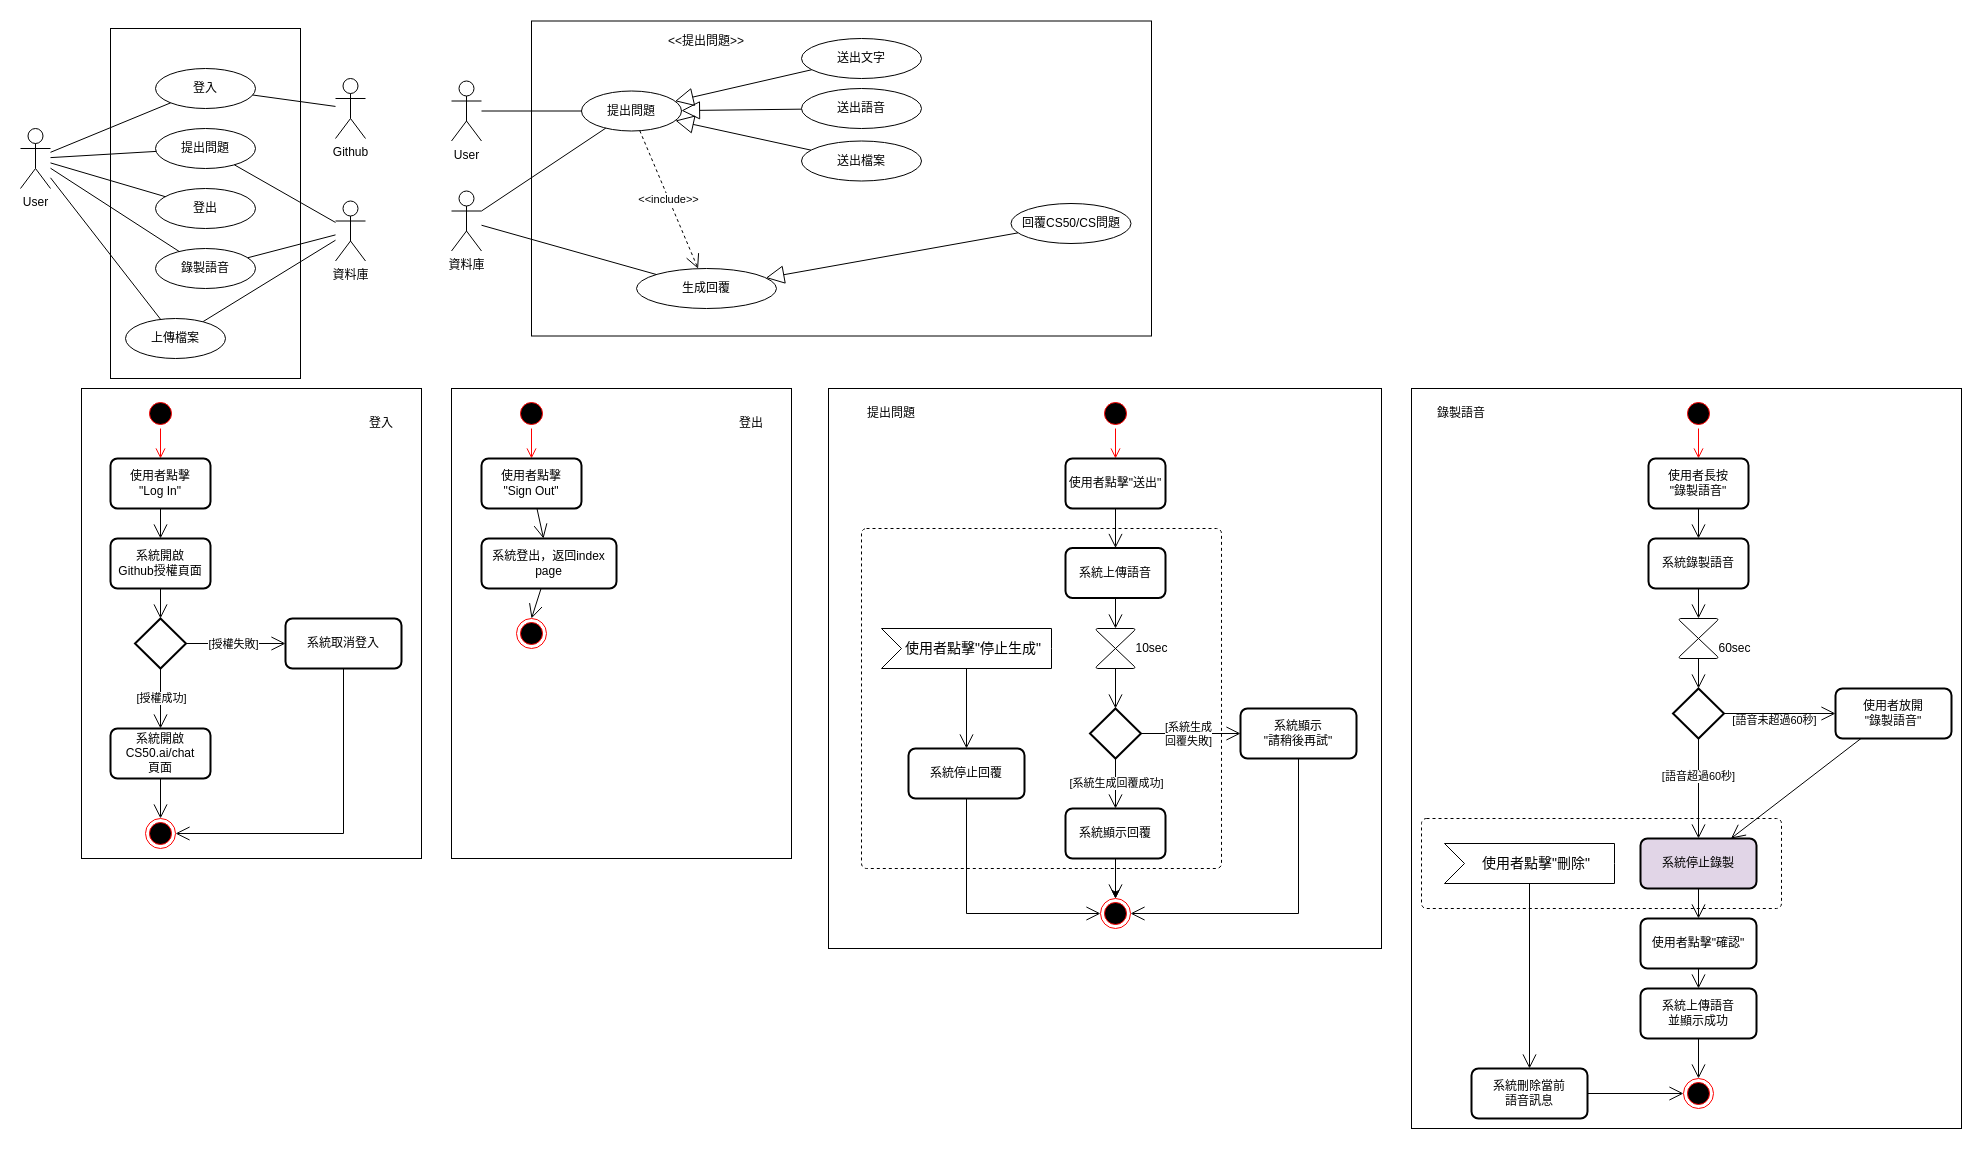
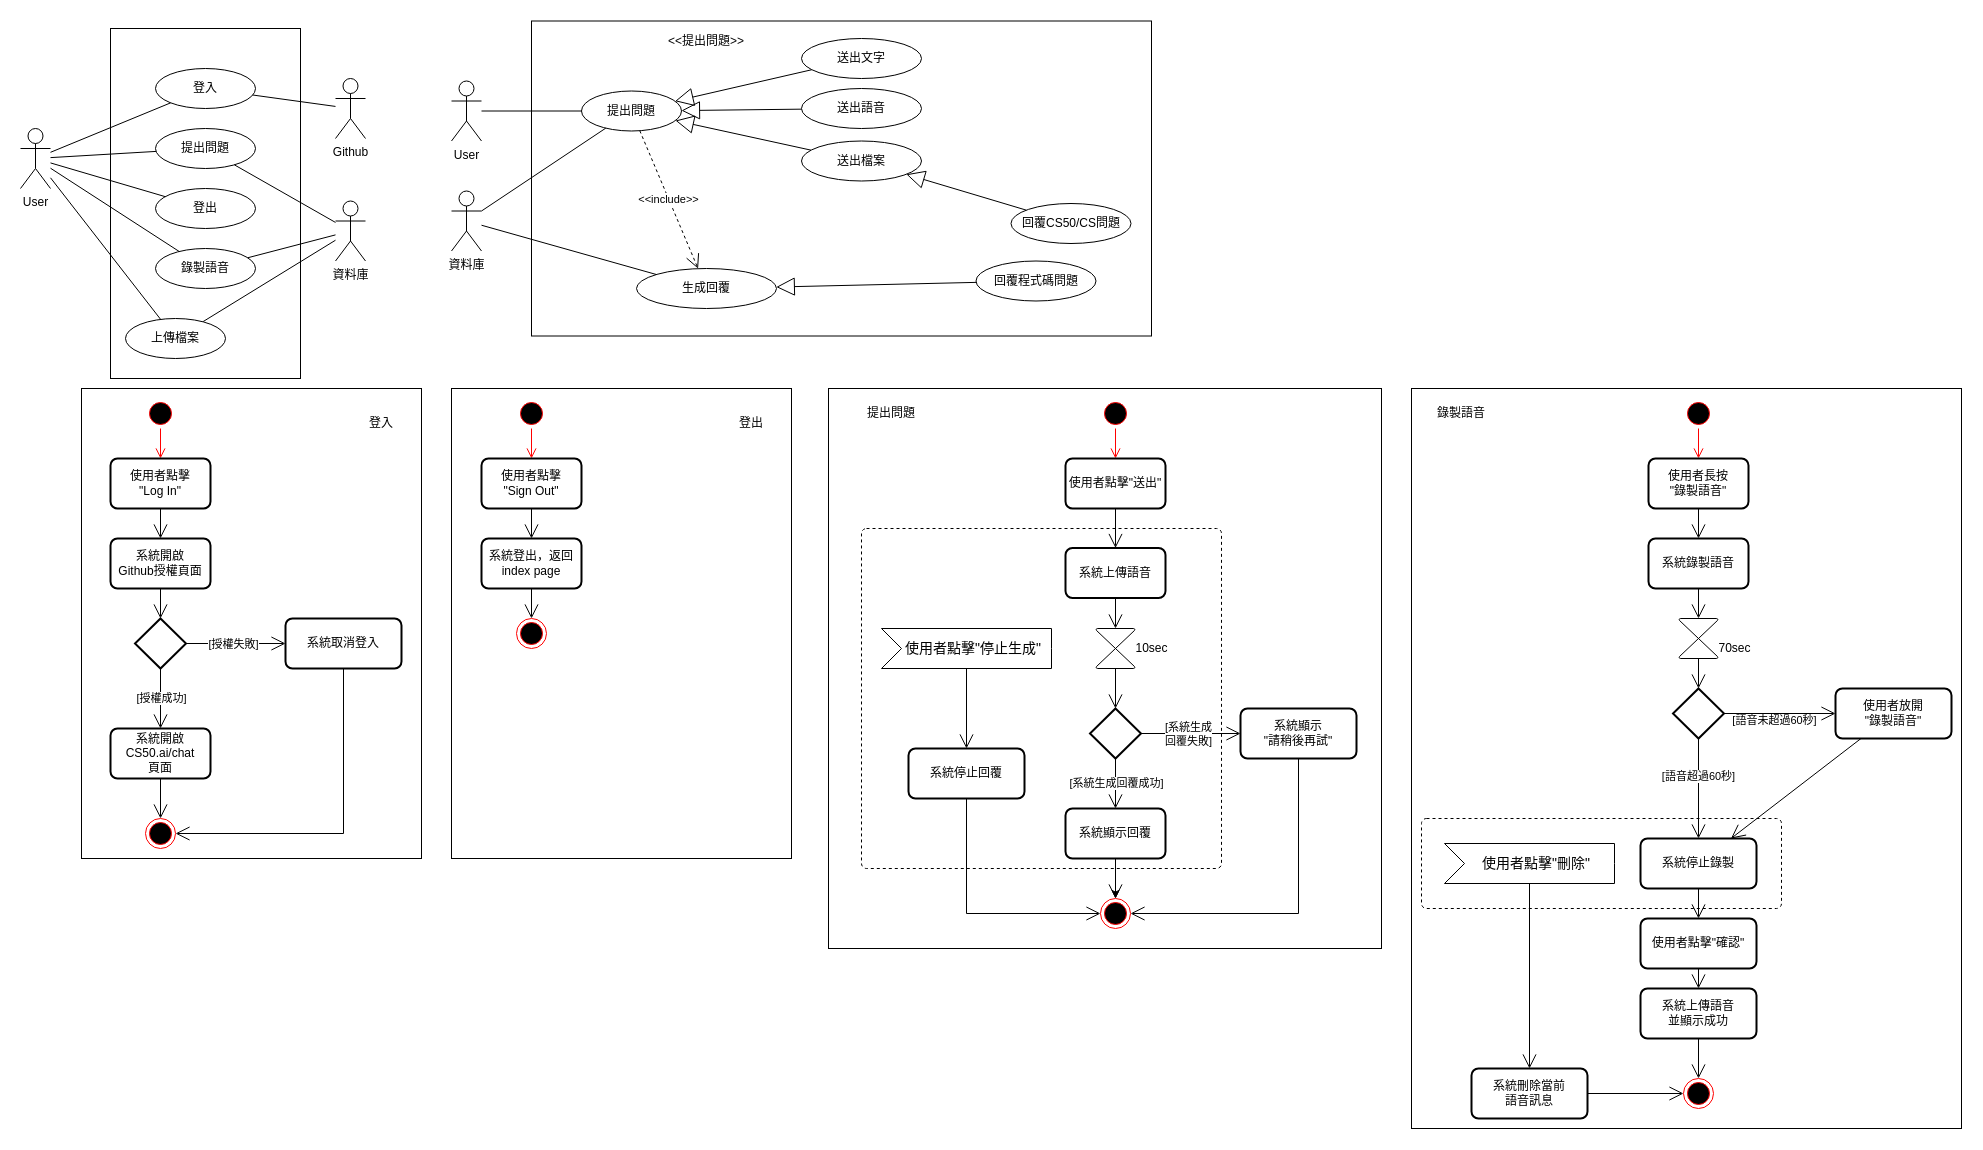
(901, 254) -> (975, 195)
none -> (1036, 281)
none -> (886, 284)
(549, 564) -> (532, 564)
(1735, 649) -> (1735, 649)
(1699, 864) -> (1699, 864)
